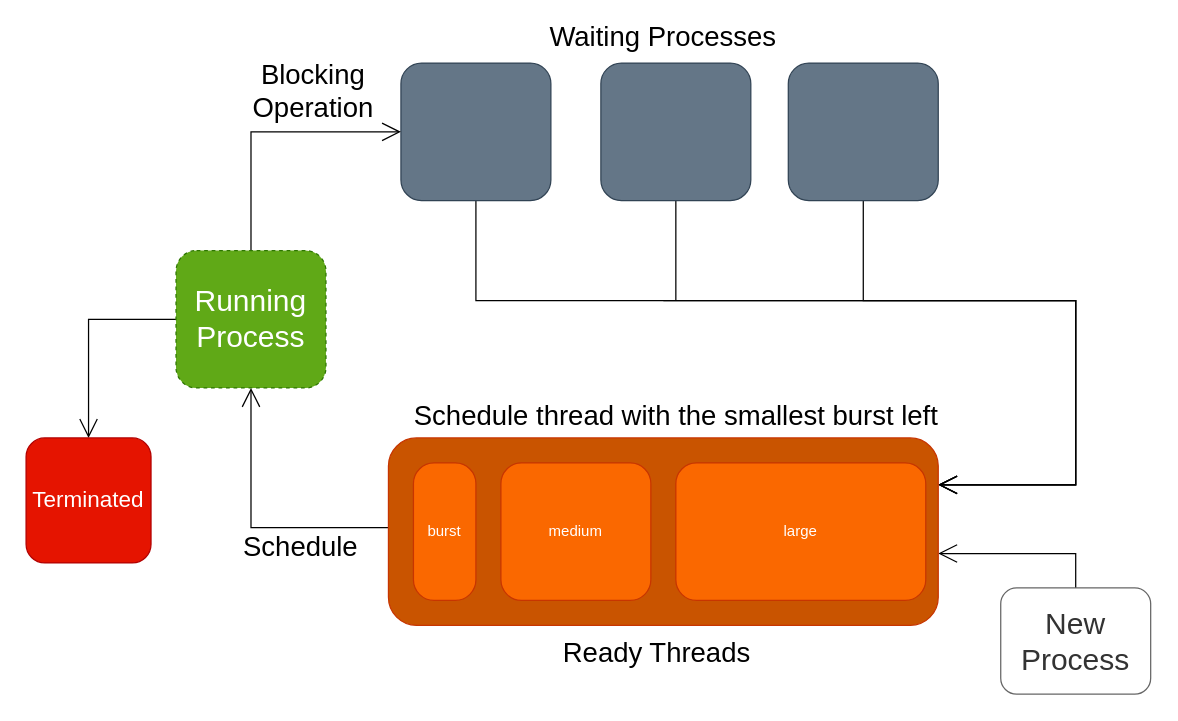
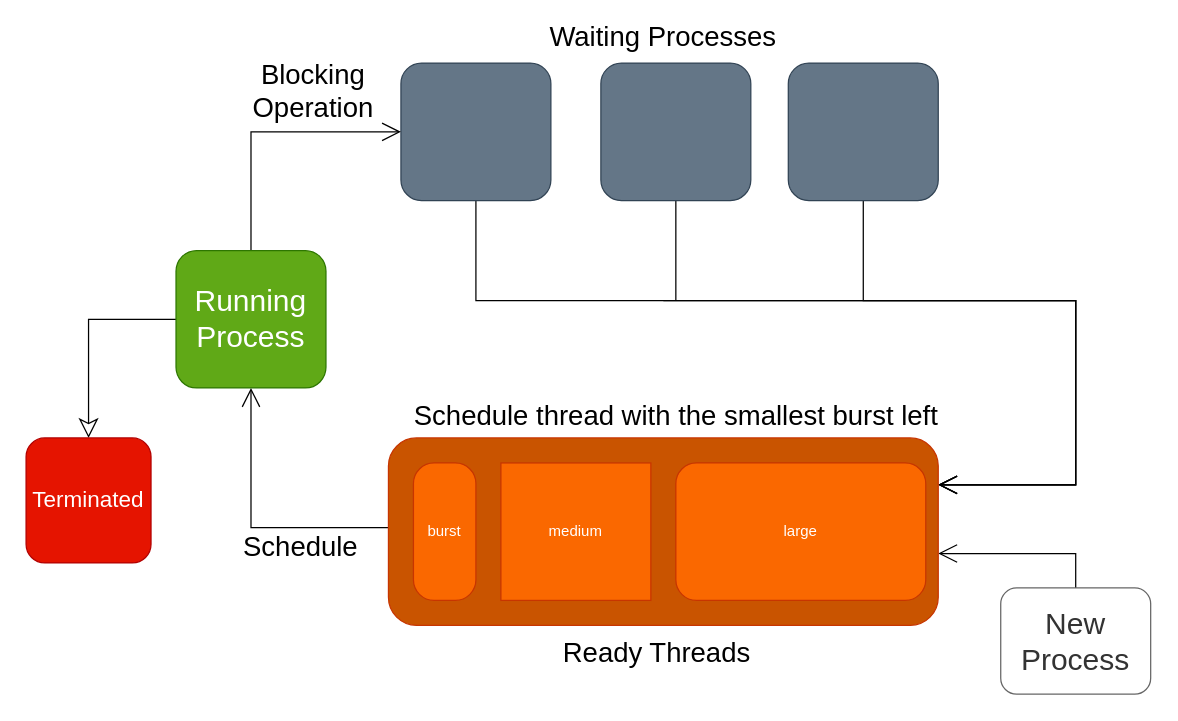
(251, 319) -> (251, 319)
(88, 427) -> (88, 422)
(576, 532) -> (576, 532)
